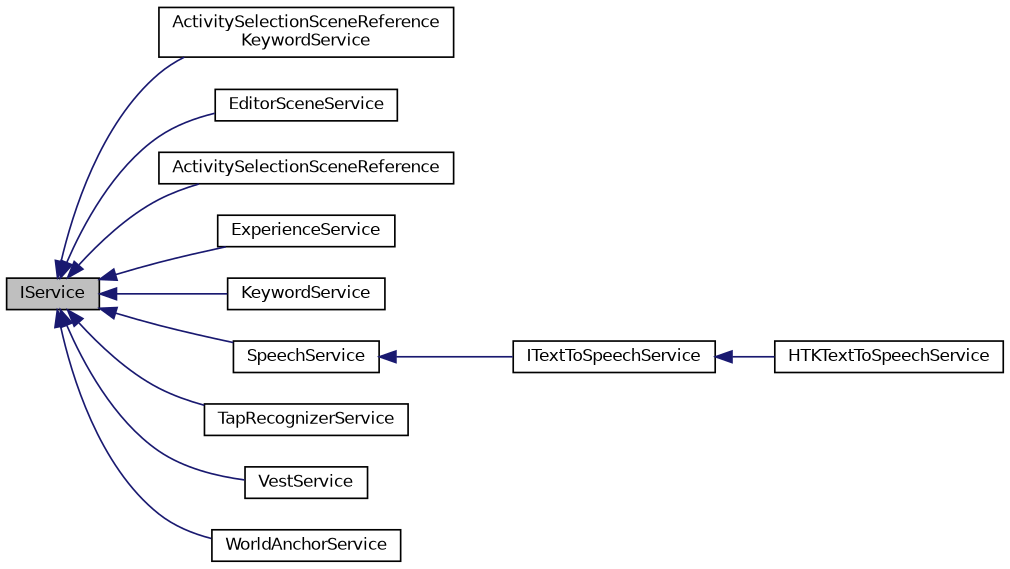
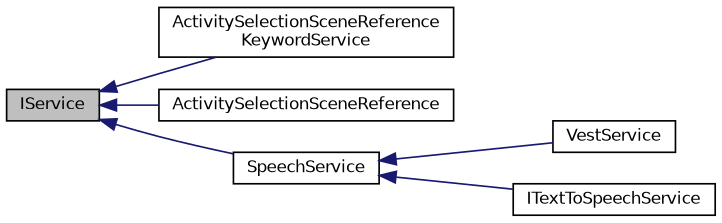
(306, 105) -> none
(306, 231) -> none
(306, 294) -> none
(889, 357) -> none
(306, 420) -> none
(134, 430) -> (474, 151)
(306, 546) -> none
